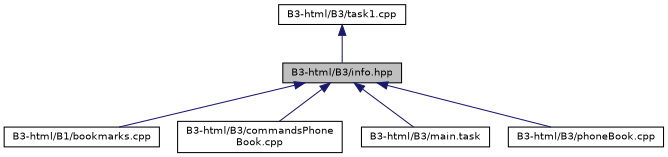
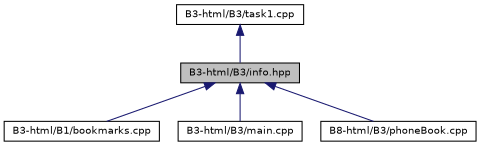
(260, 137) -> none
(426, 137) -> (240, 131)
(586, 137) -> (398, 131)
